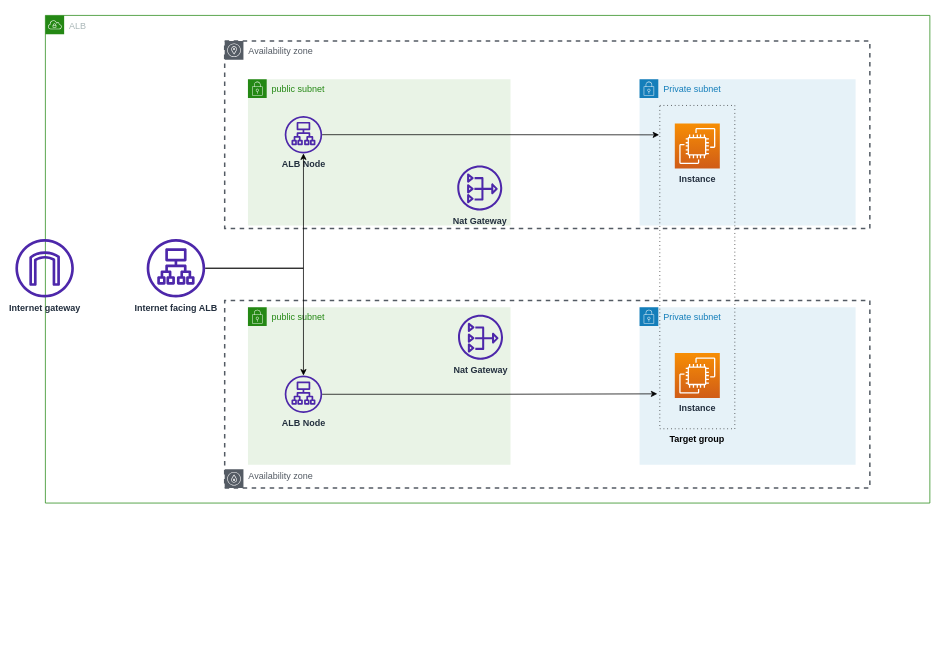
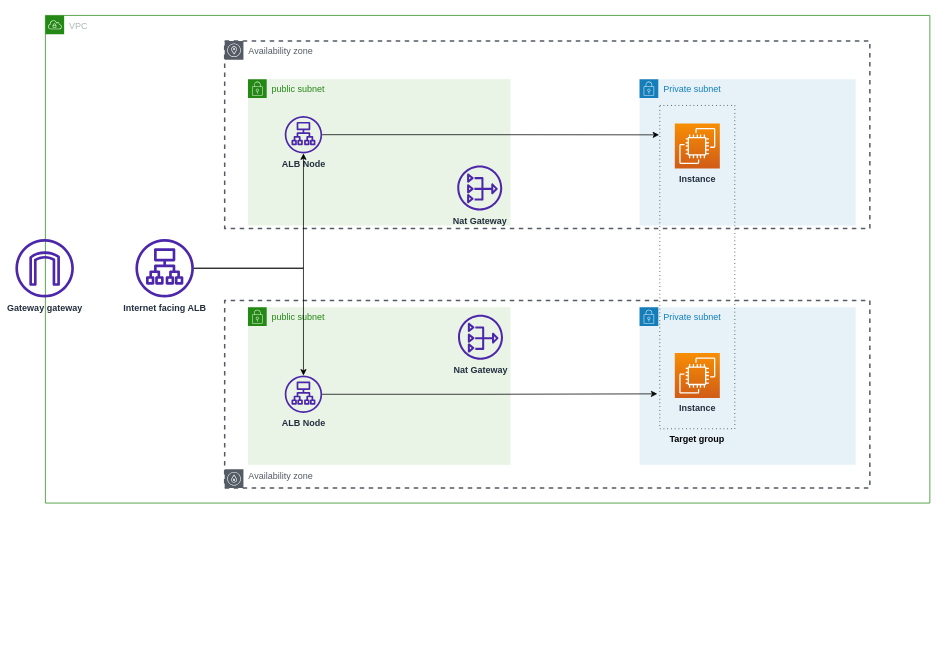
(77, 26) -> (77, 26)
(176, 268) -> (165, 268)
(45, 308) -> (45, 308)
